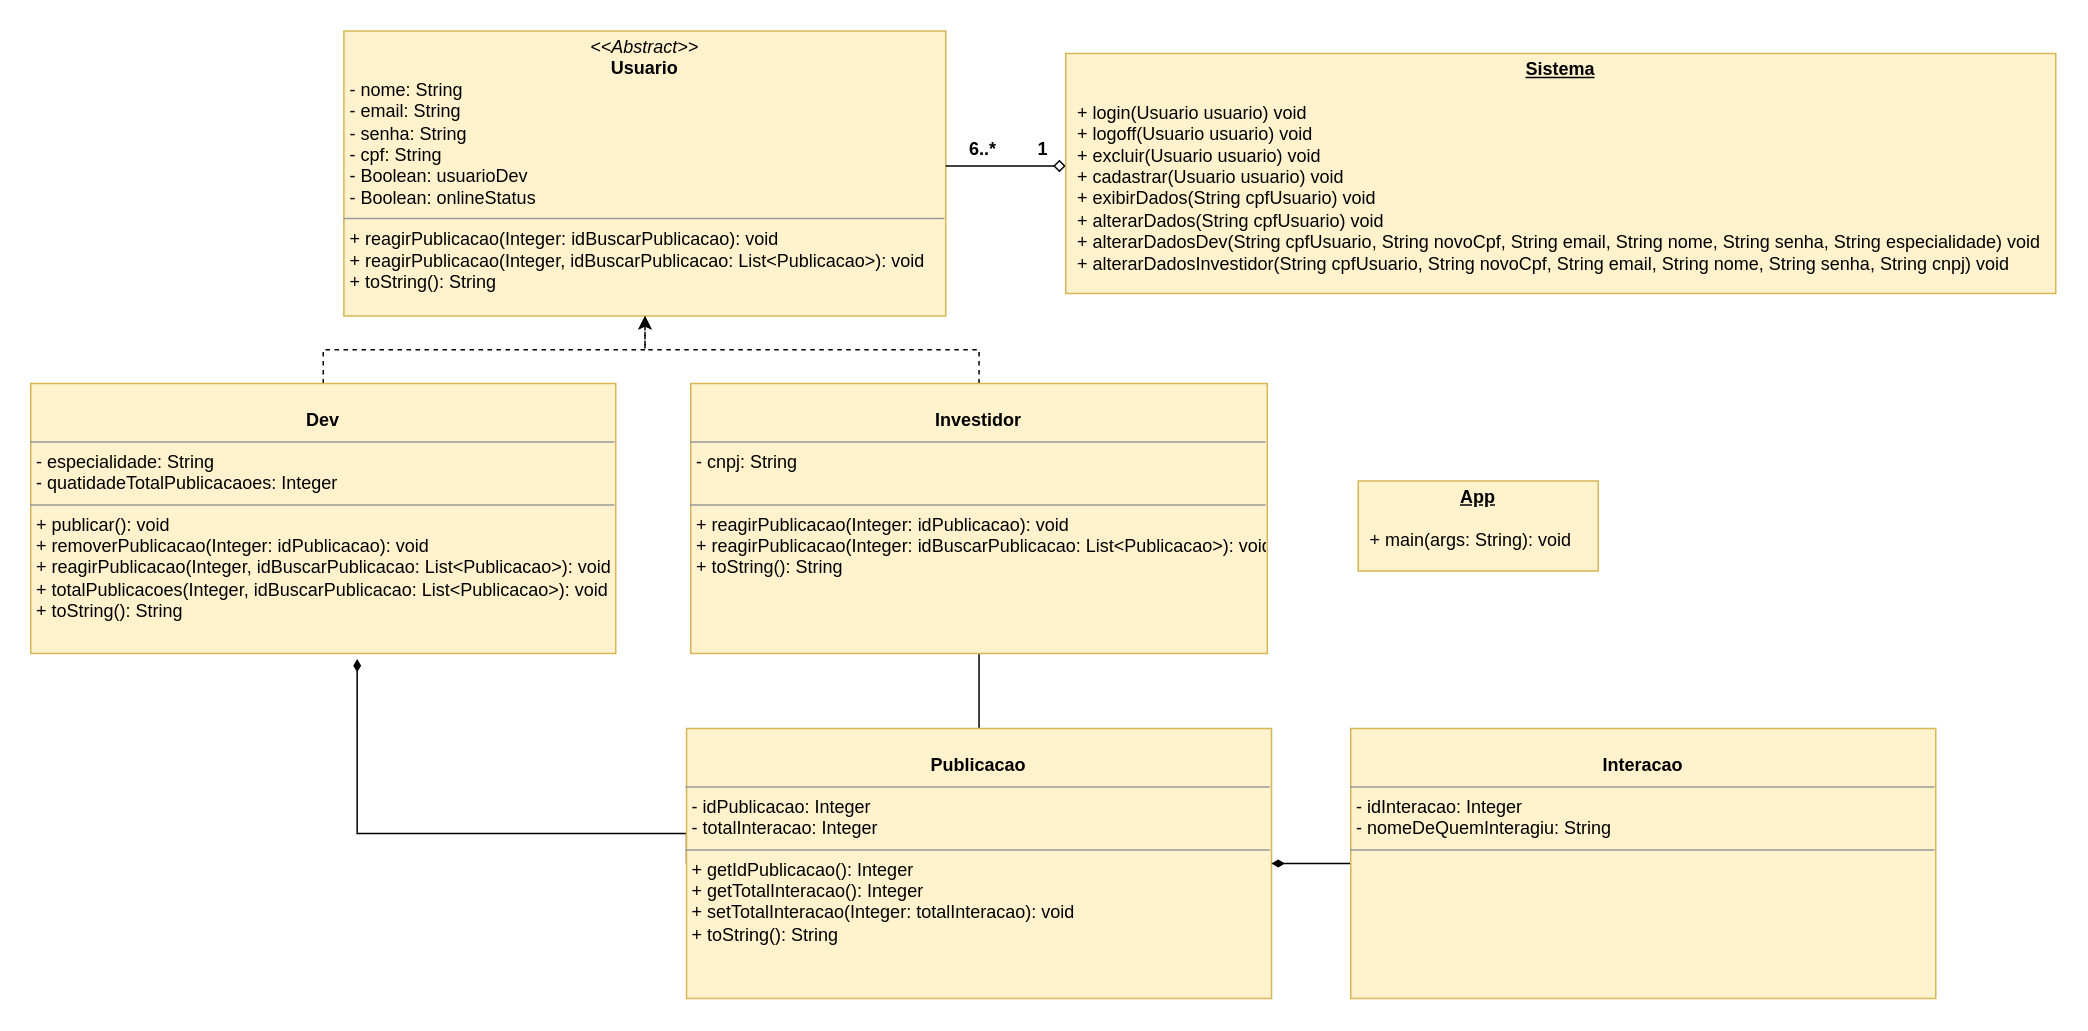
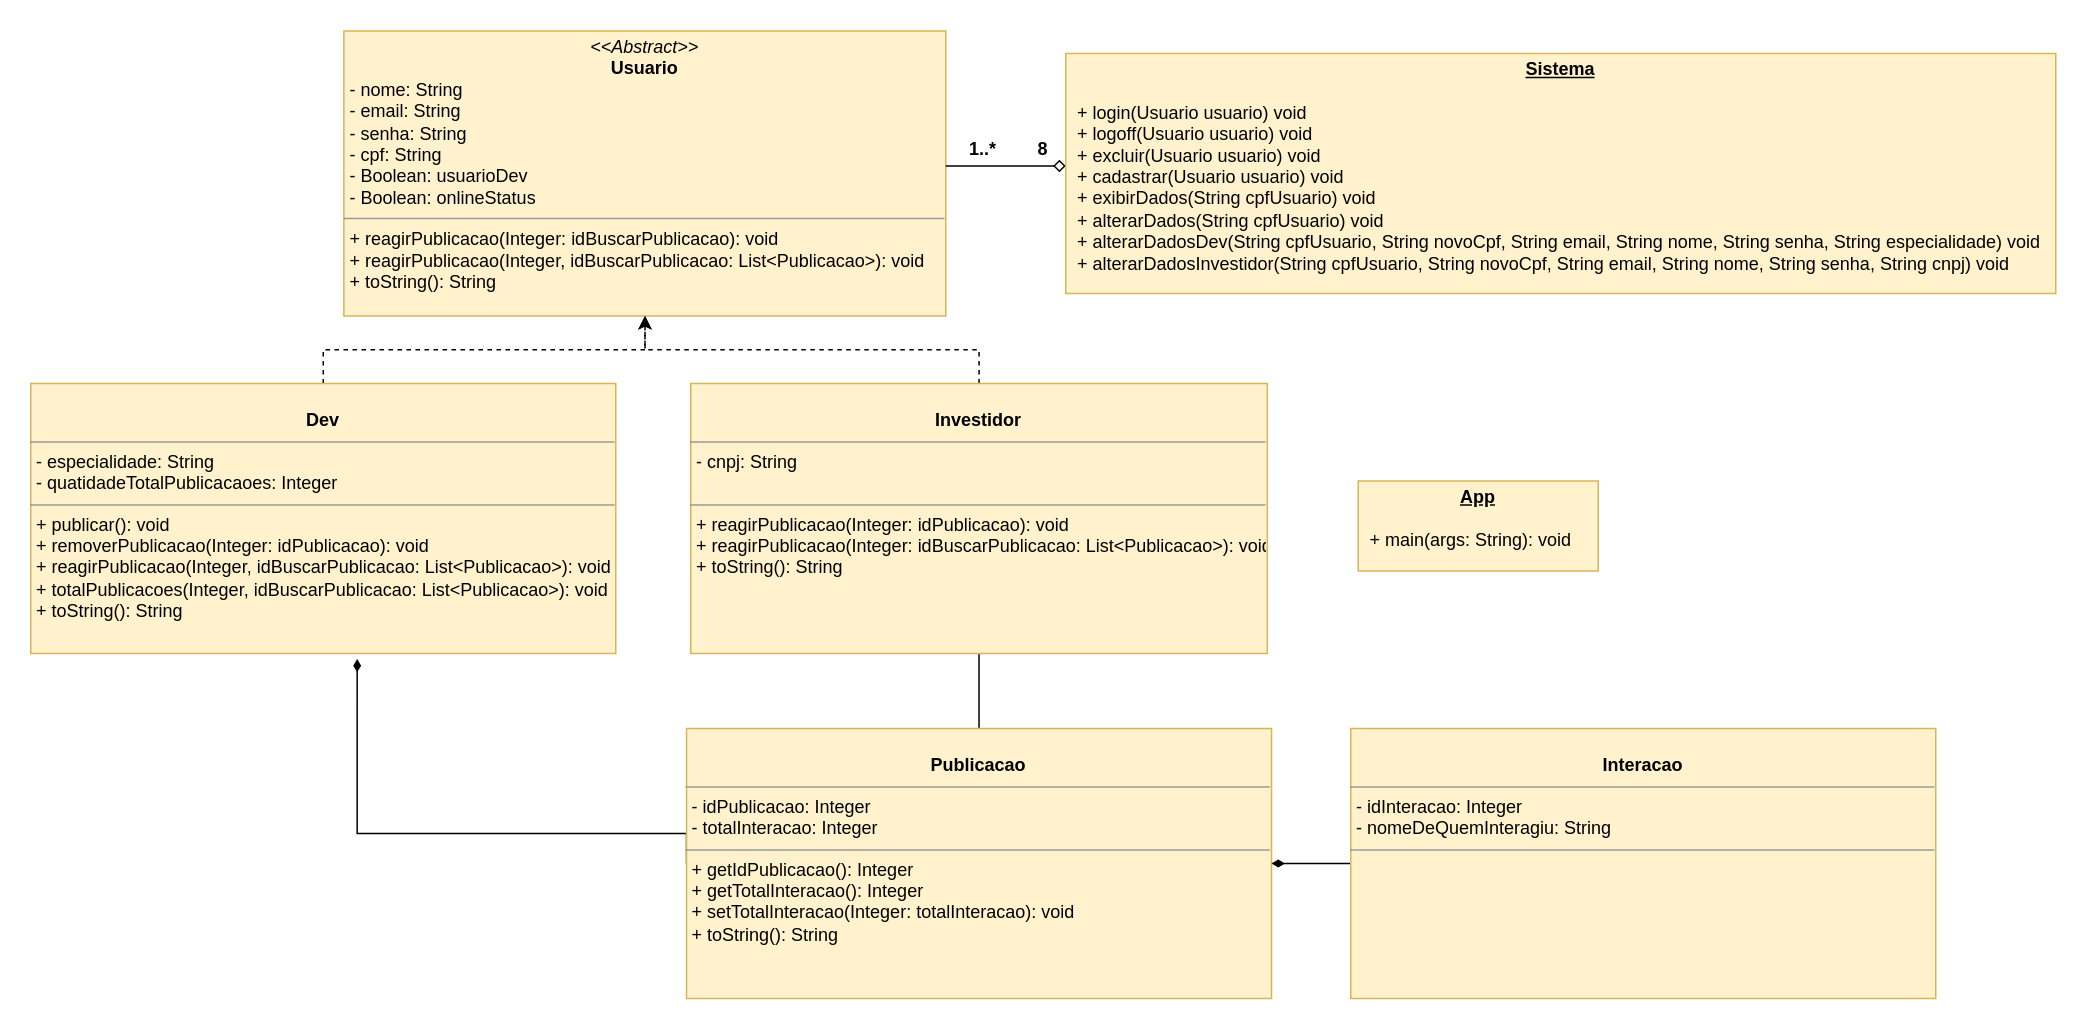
(983, 149) -> (983, 149)
(1043, 149) -> (1043, 149)
